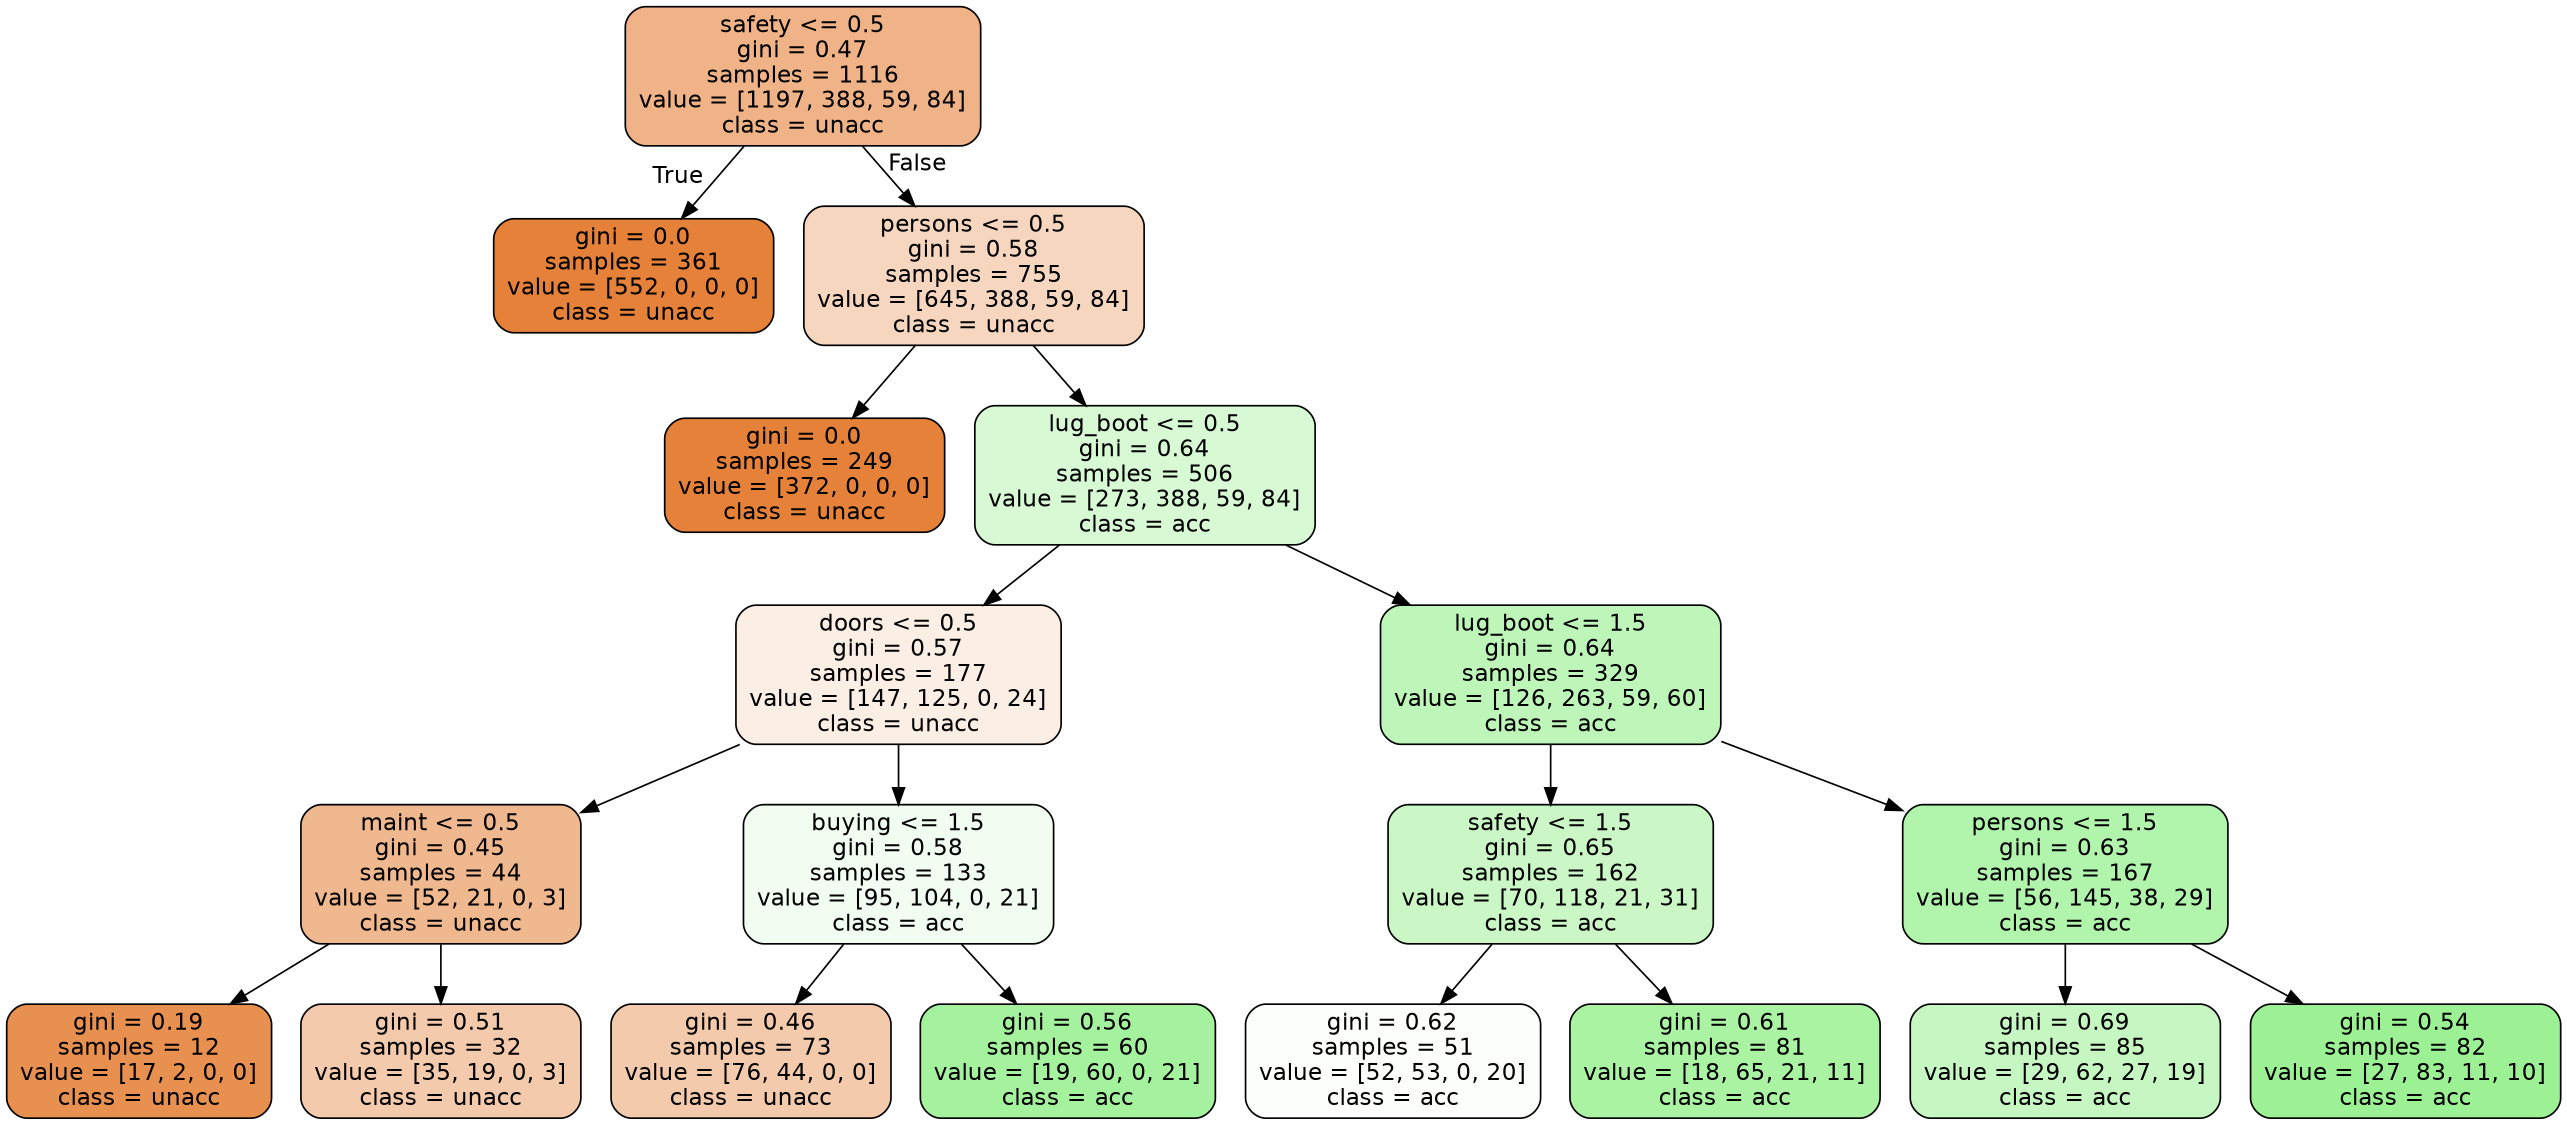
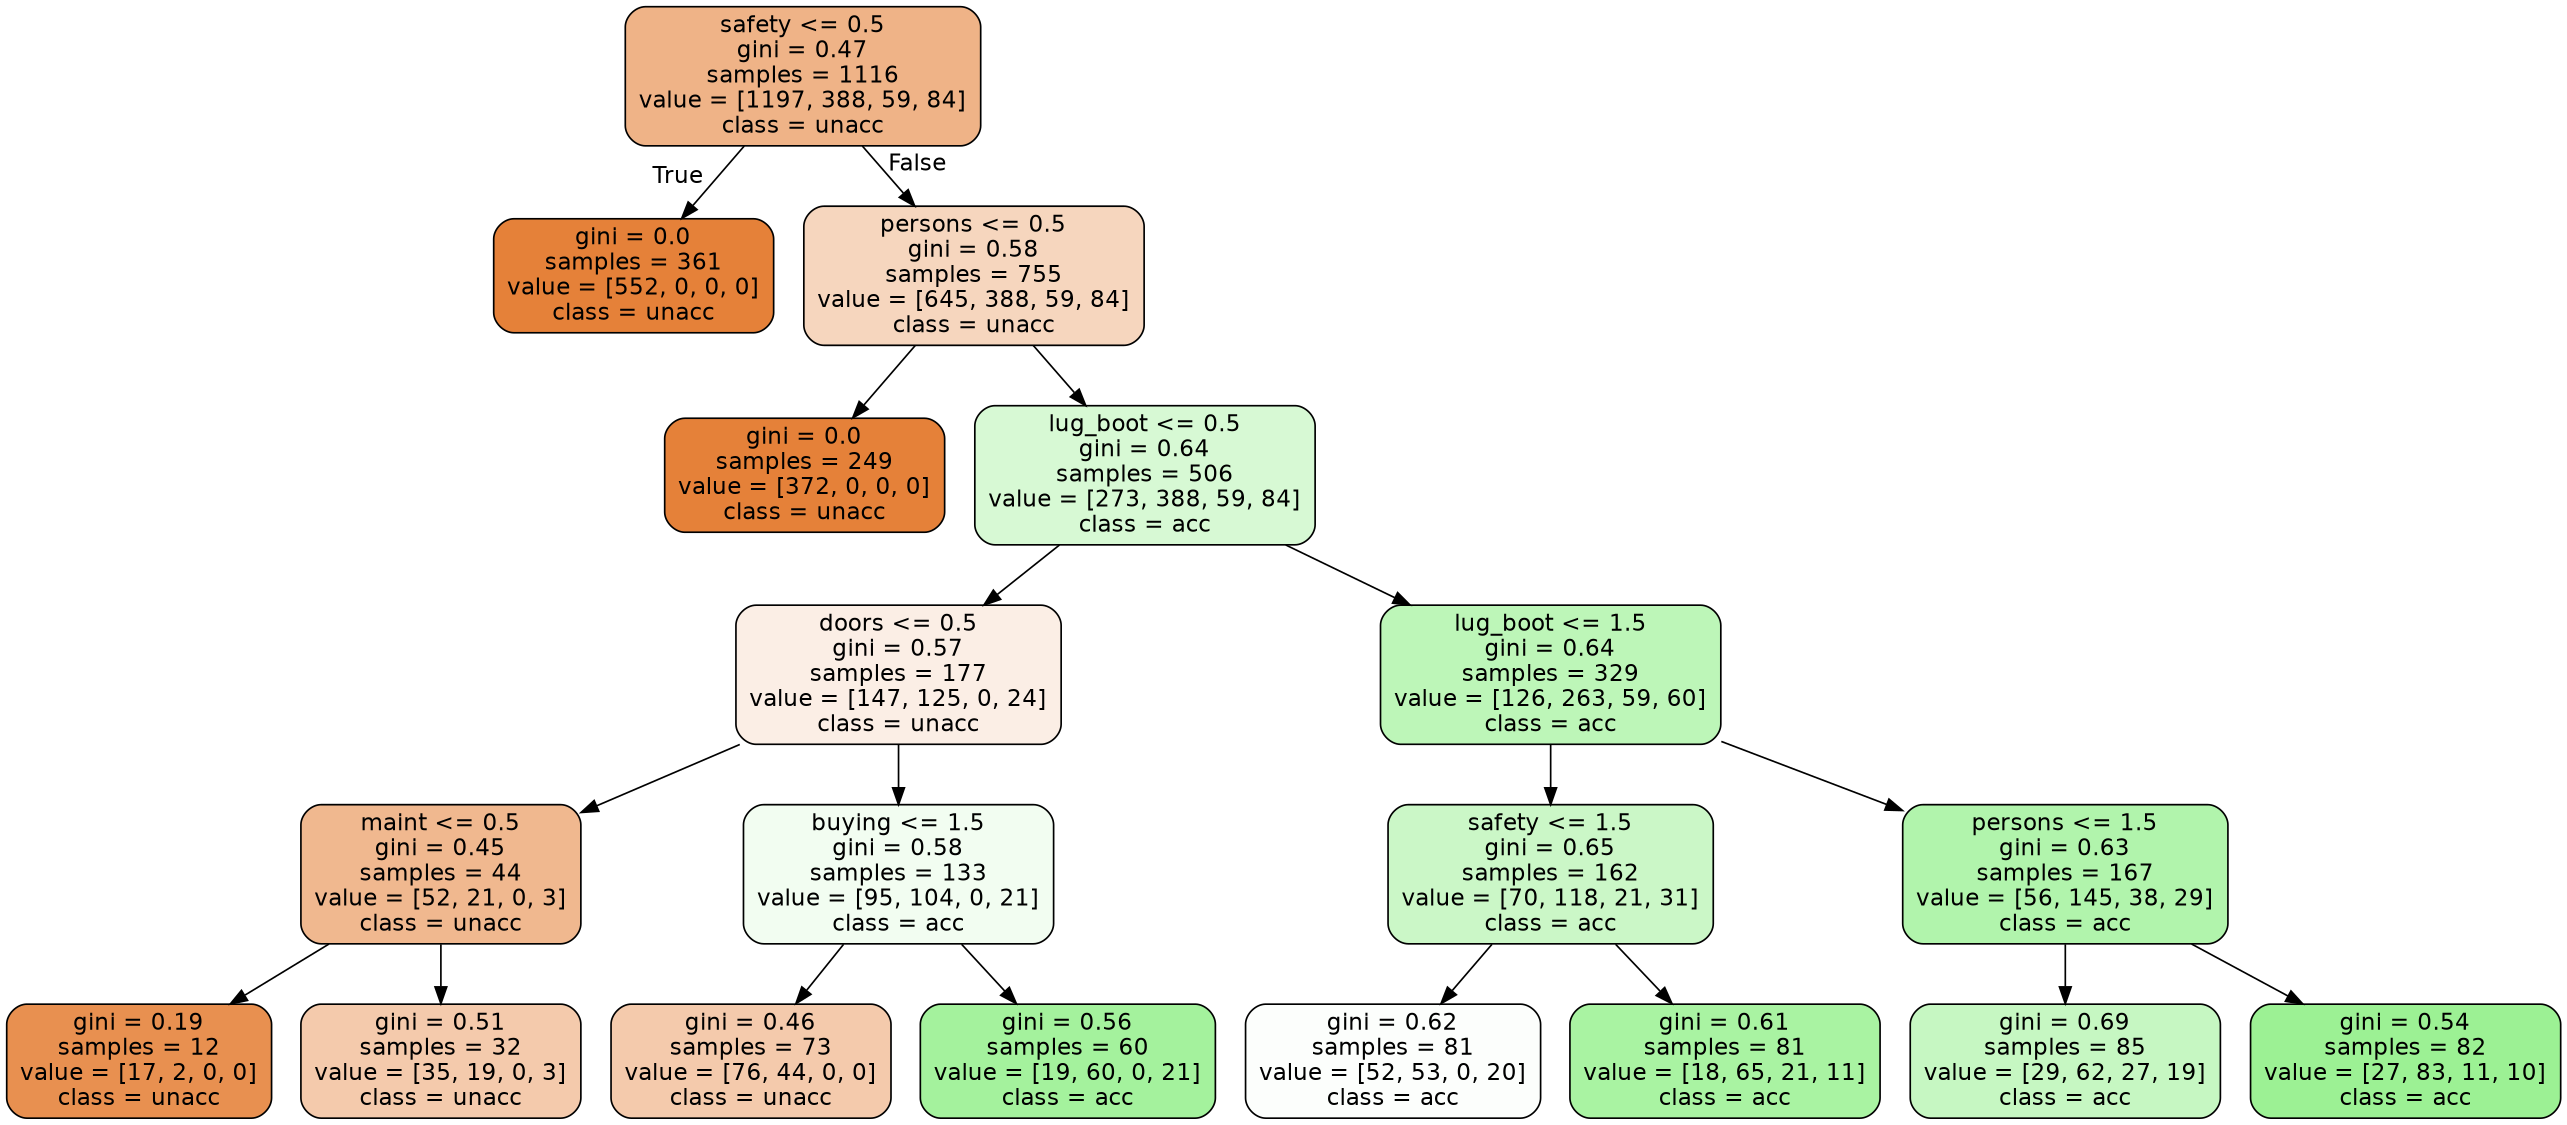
(1393, 1061) -> (1393, 1061)
